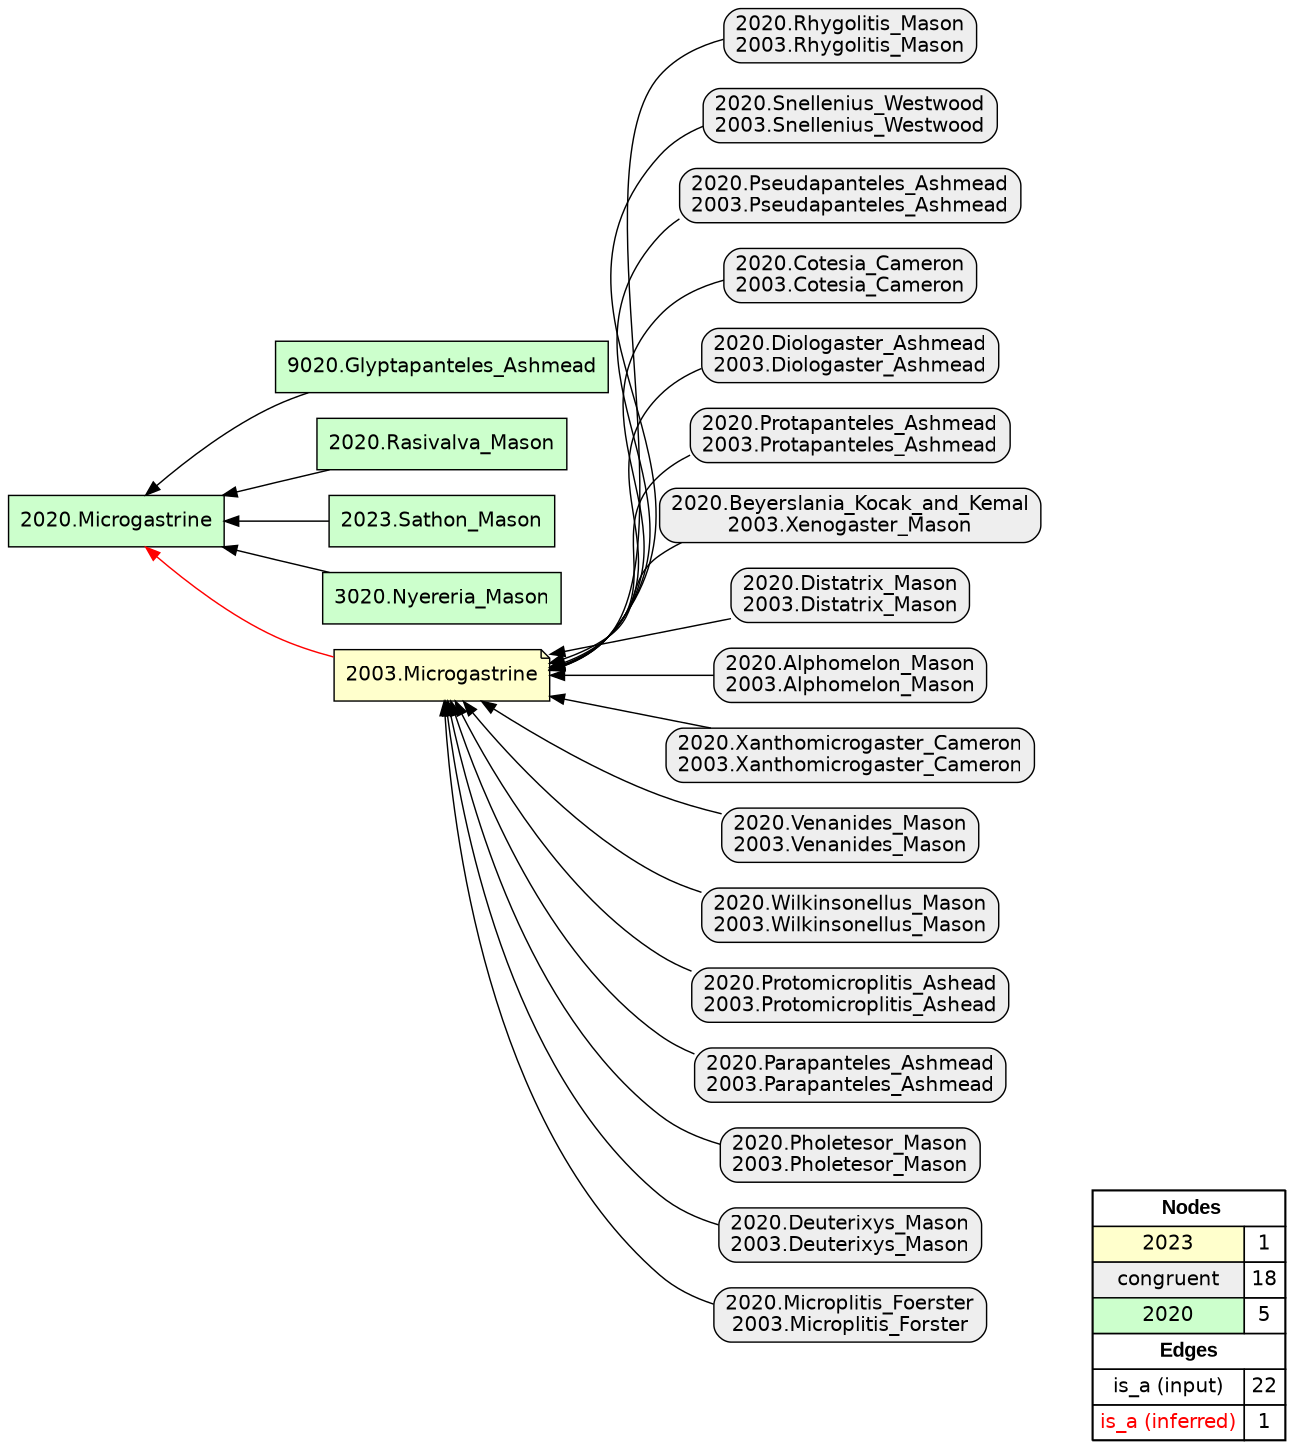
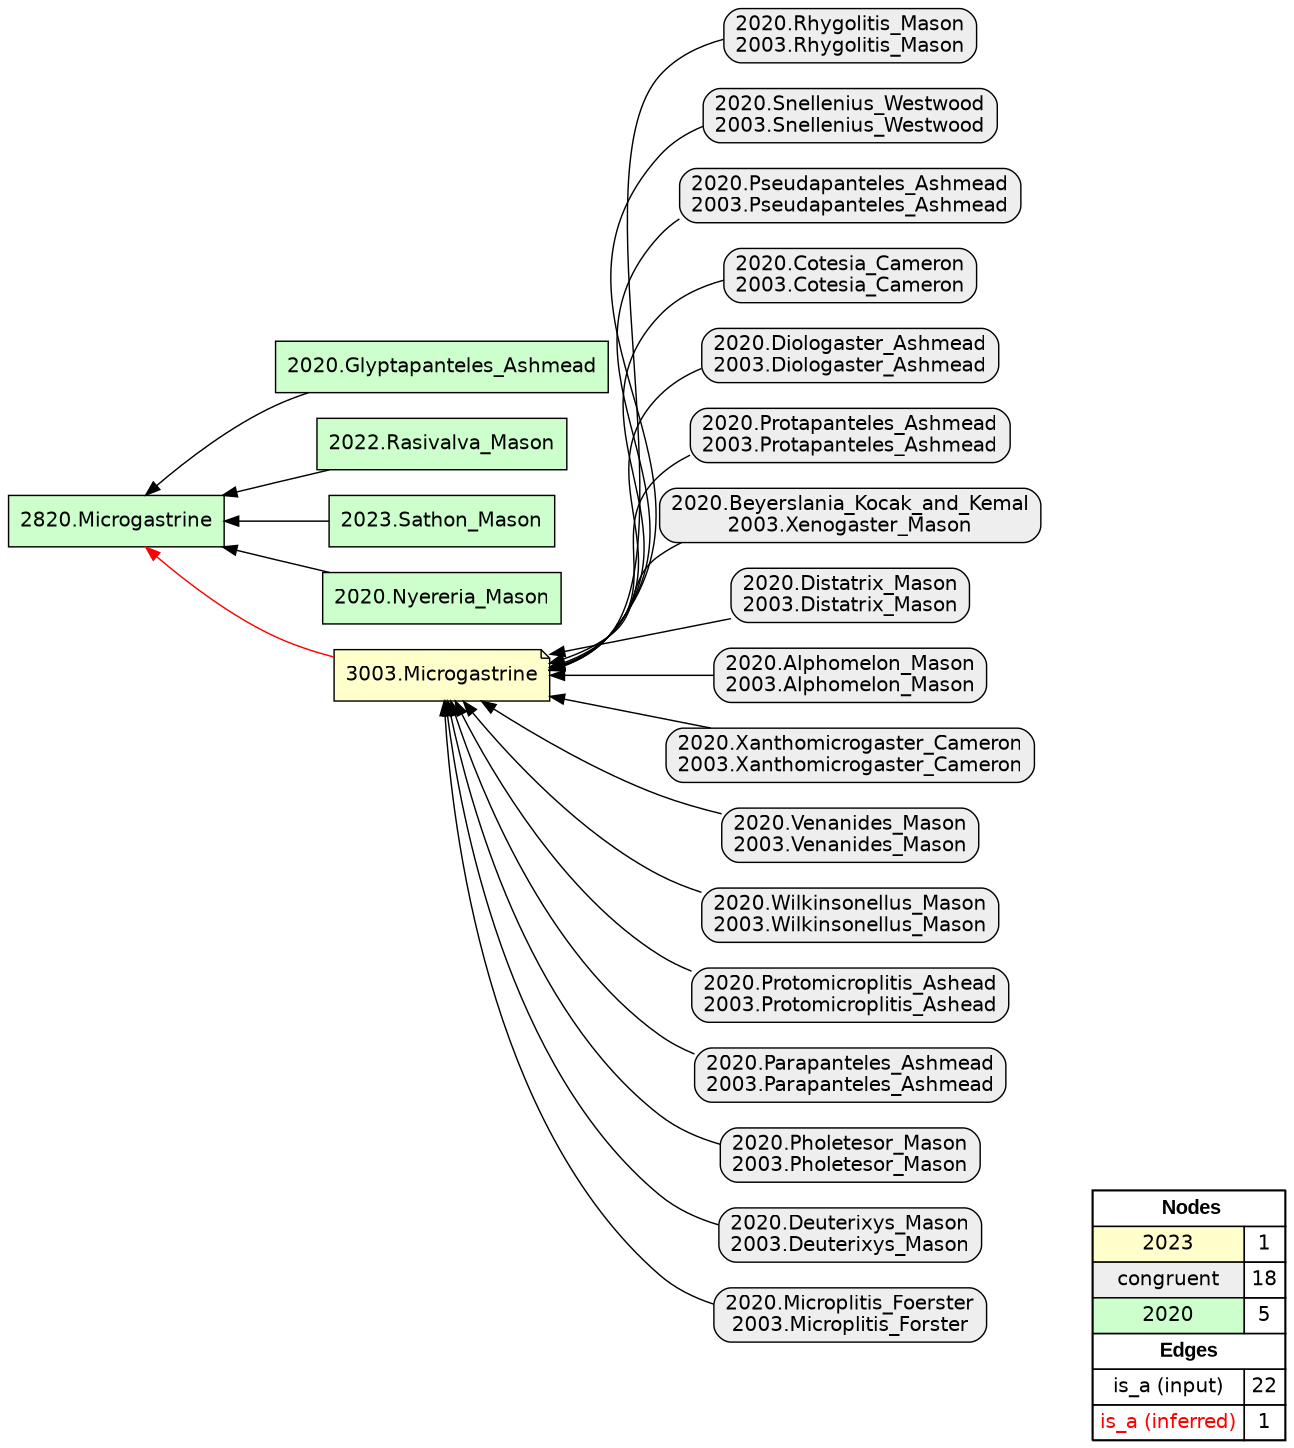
(442, 367) -> (442, 367)
(442, 444) -> (442, 444)
(116, 521) -> (116, 521)
(442, 598) -> (442, 598)
(442, 675) -> (442, 675)
